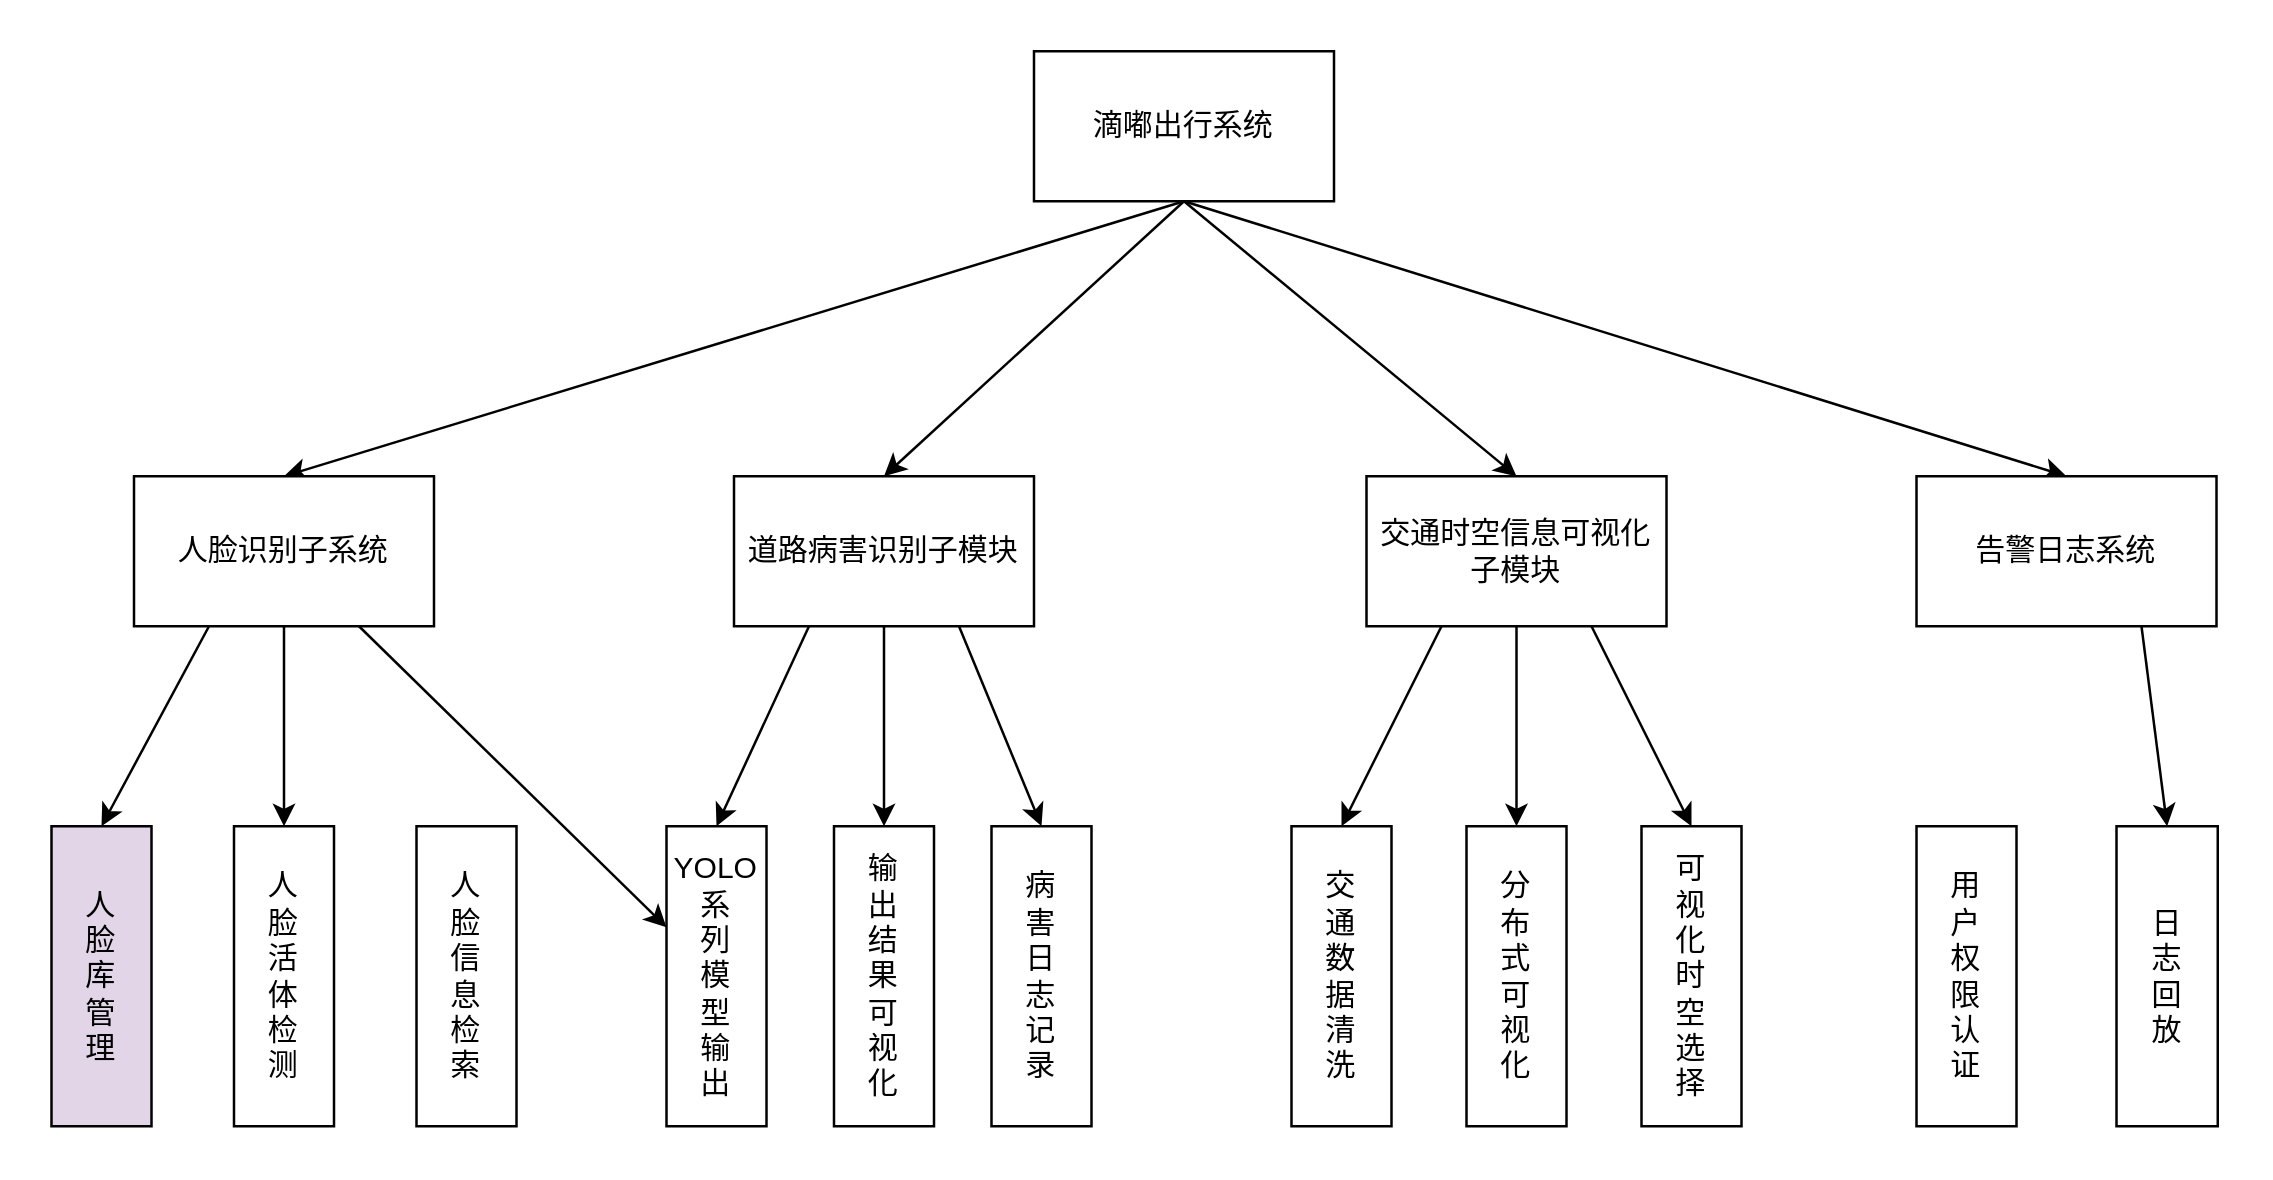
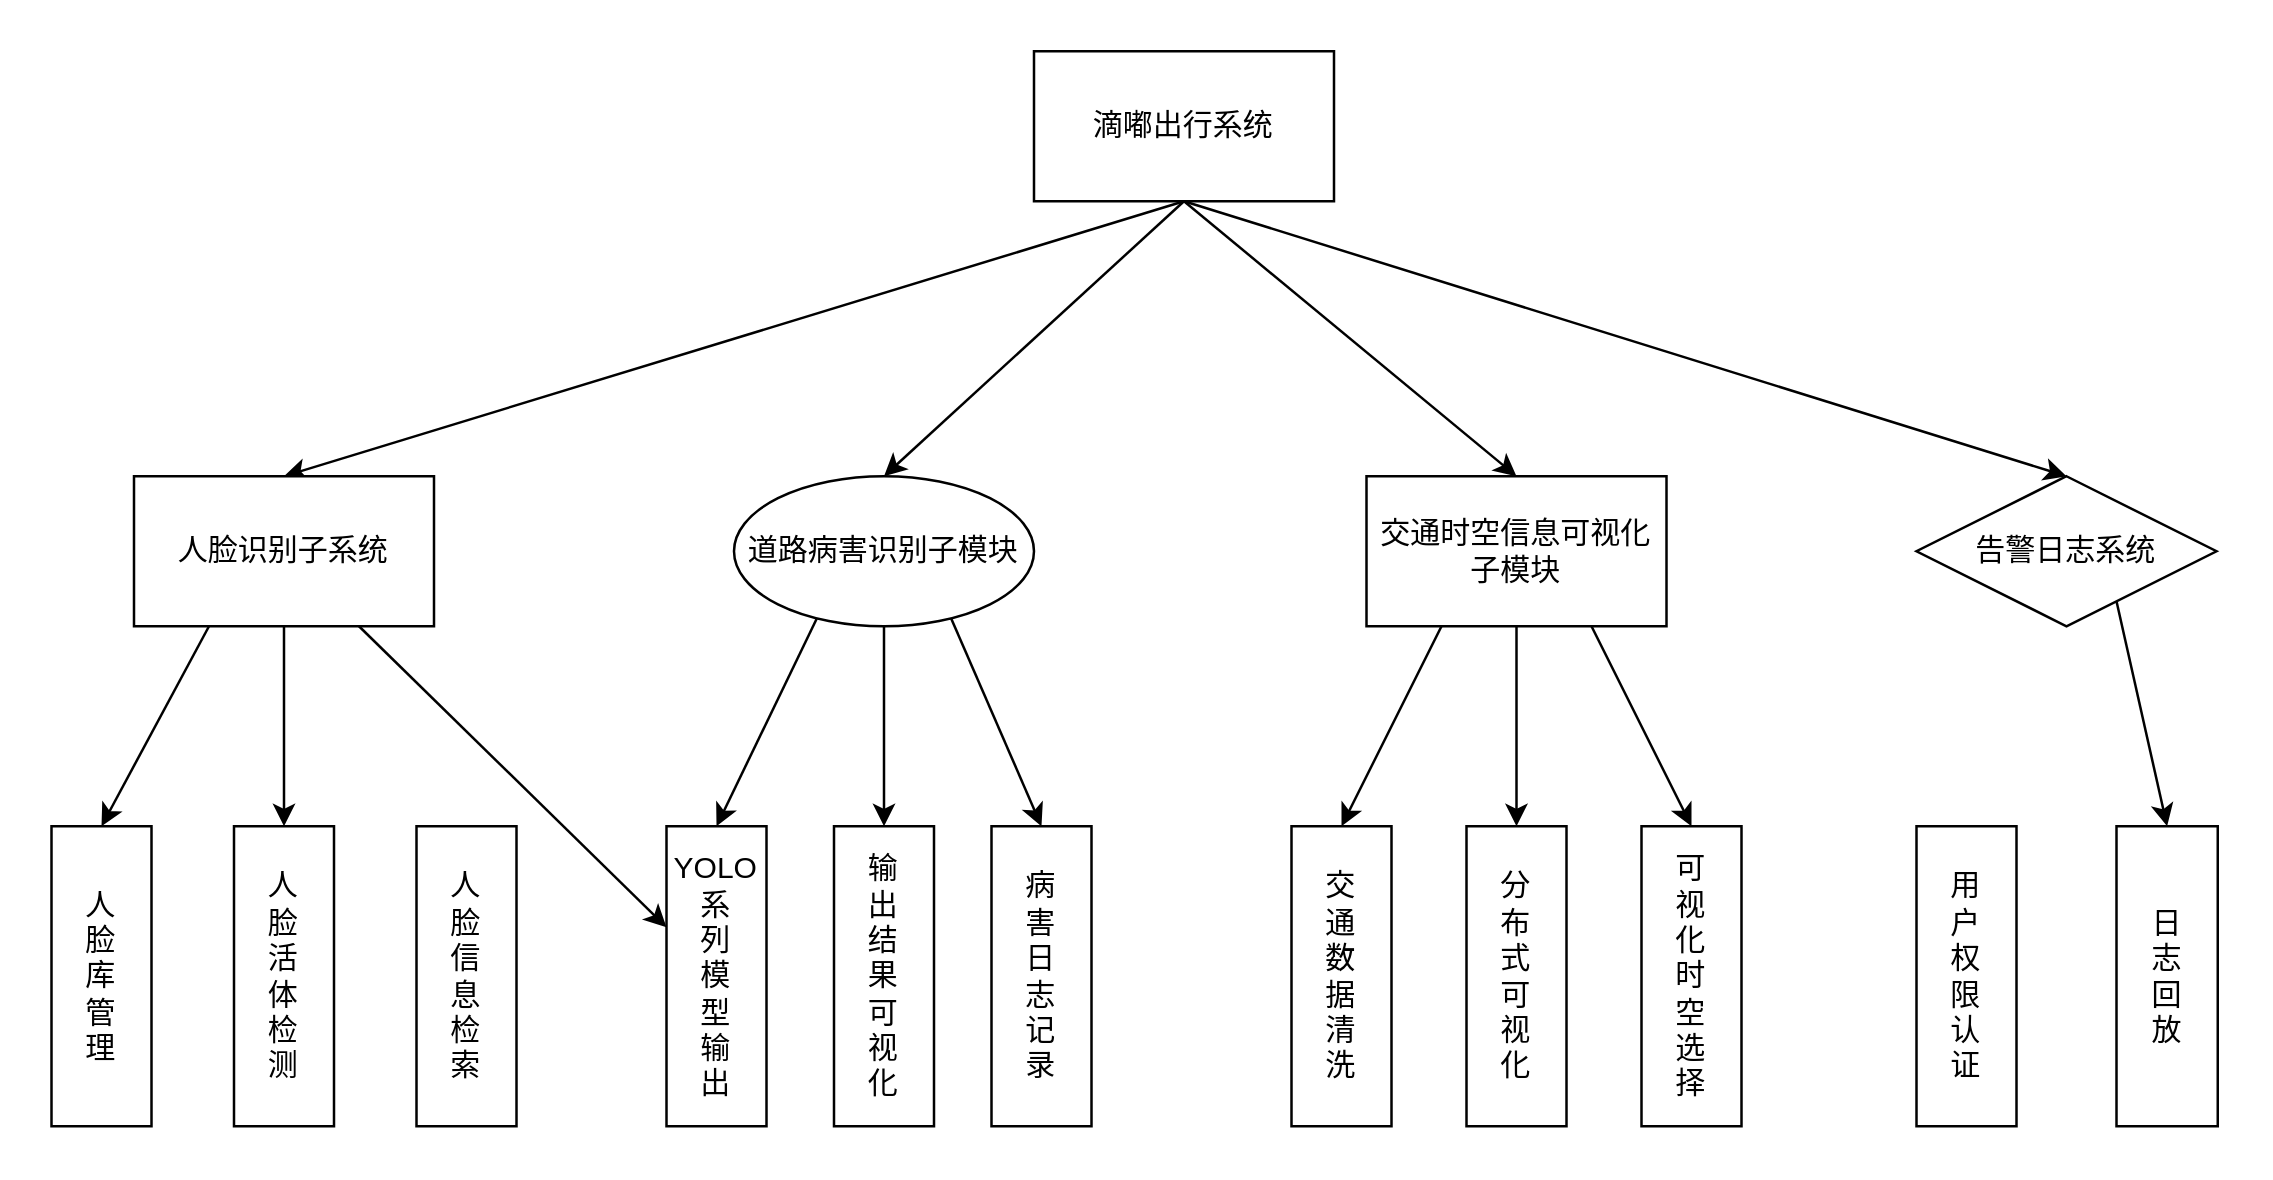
(884, 551) -> (884, 551)
(2066, 551) -> (2066, 551)
(101, 976) -> (101, 976)
